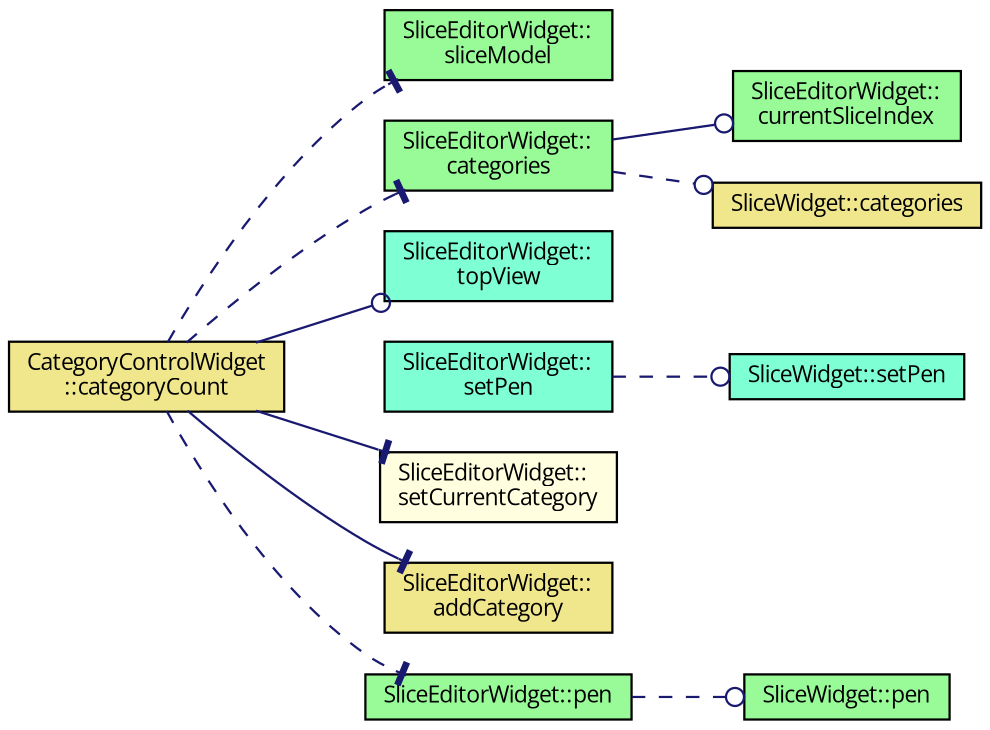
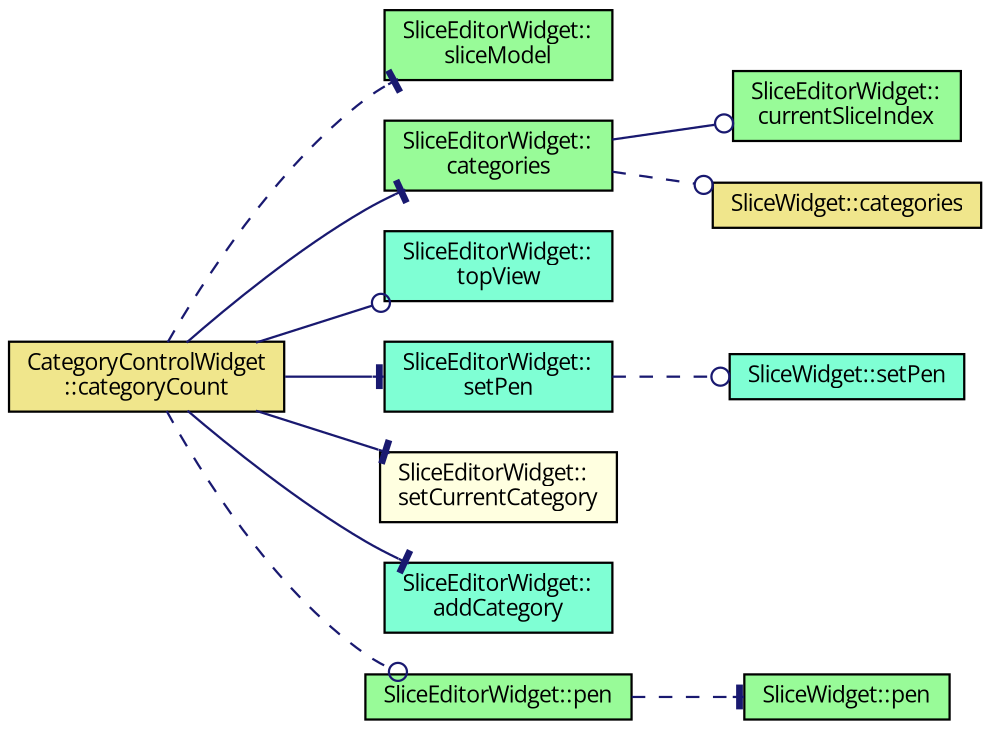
(286, 262) -> (286, 262)
none -> (329, 377)
(264, 557) -> (264, 557)
(498, 598) -> (498, 598)
(682, 697) -> (682, 697)
